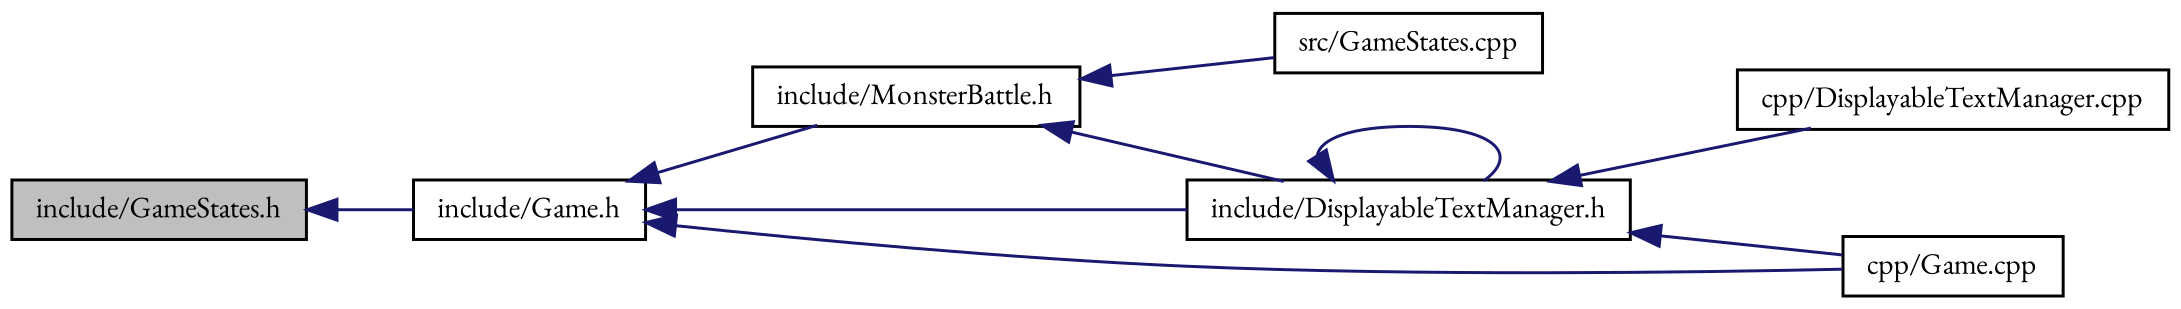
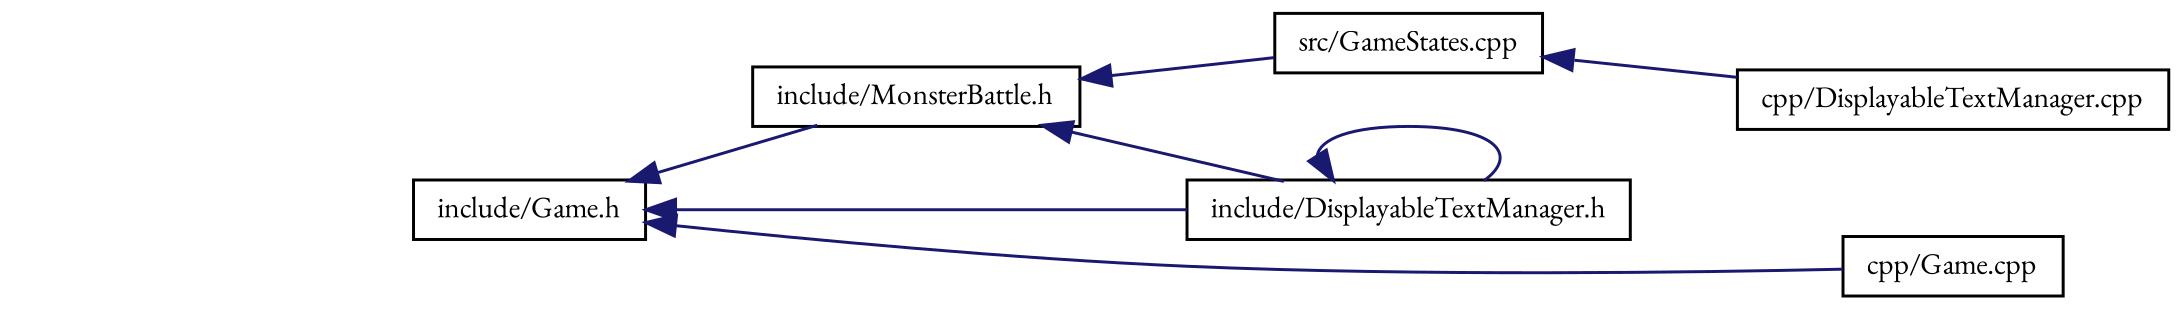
(1696, 152) -> (1656, 69)
(159, 210) -> none
(1751, 245) -> none
